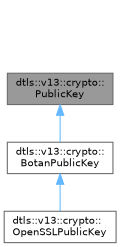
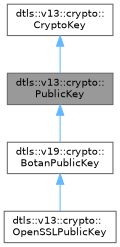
none -> (60, 20)
(60, 158) -> (60, 158)
